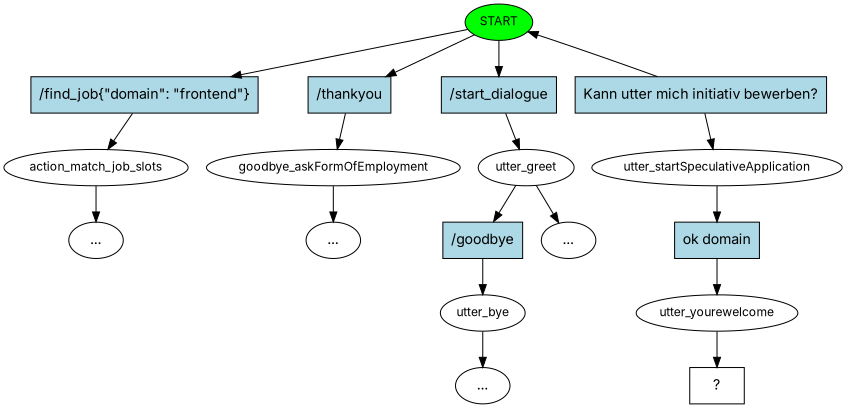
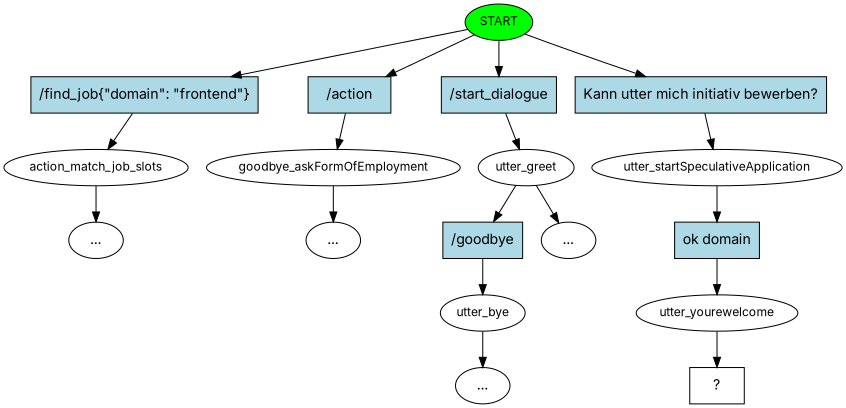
(598, 55) -> (580, 54)
(349, 95) -> (349, 95)
